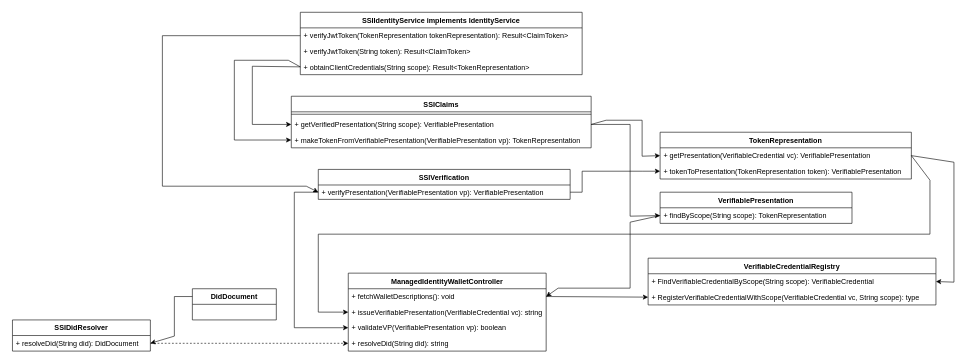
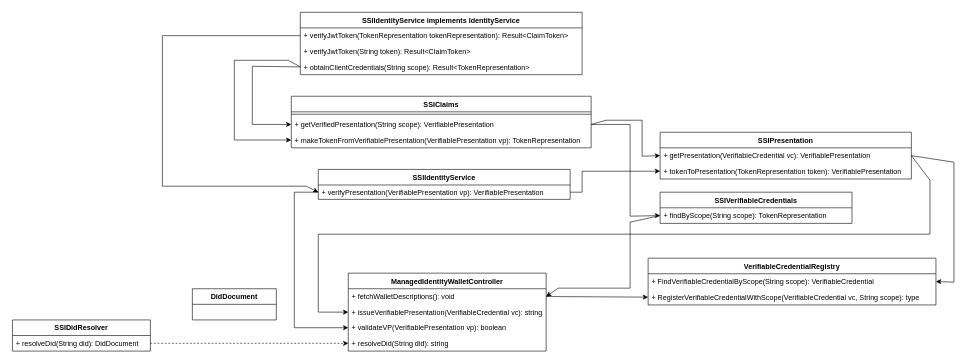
(786, 140) -> (786, 140)
(444, 178) -> (444, 178)
(756, 200) -> (756, 200)
(174, 317) -> none
